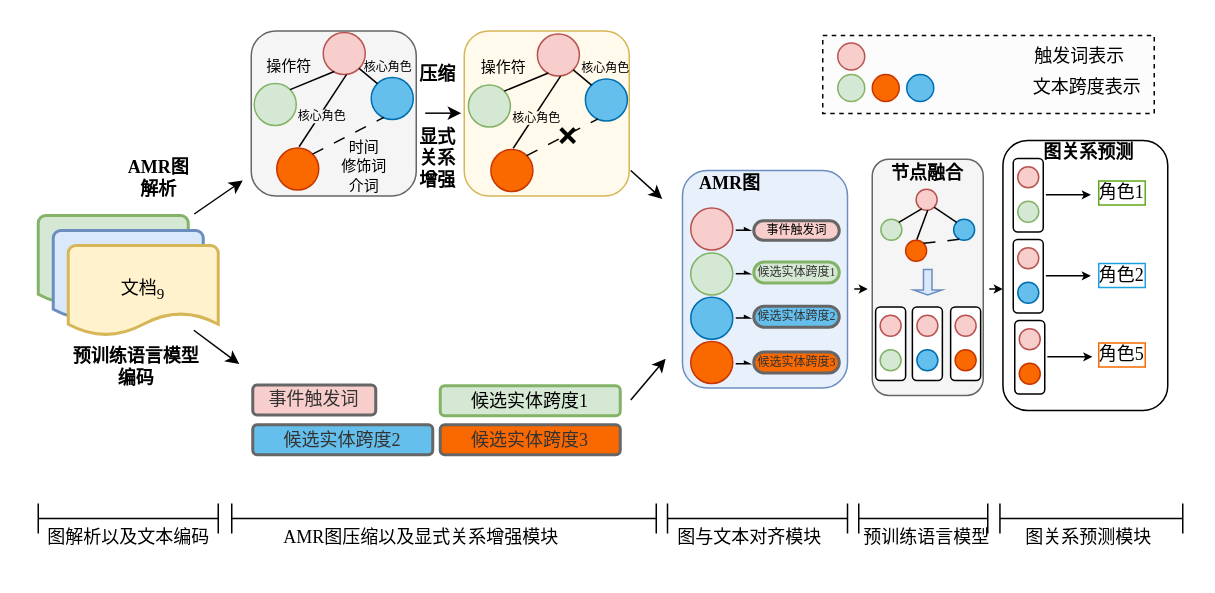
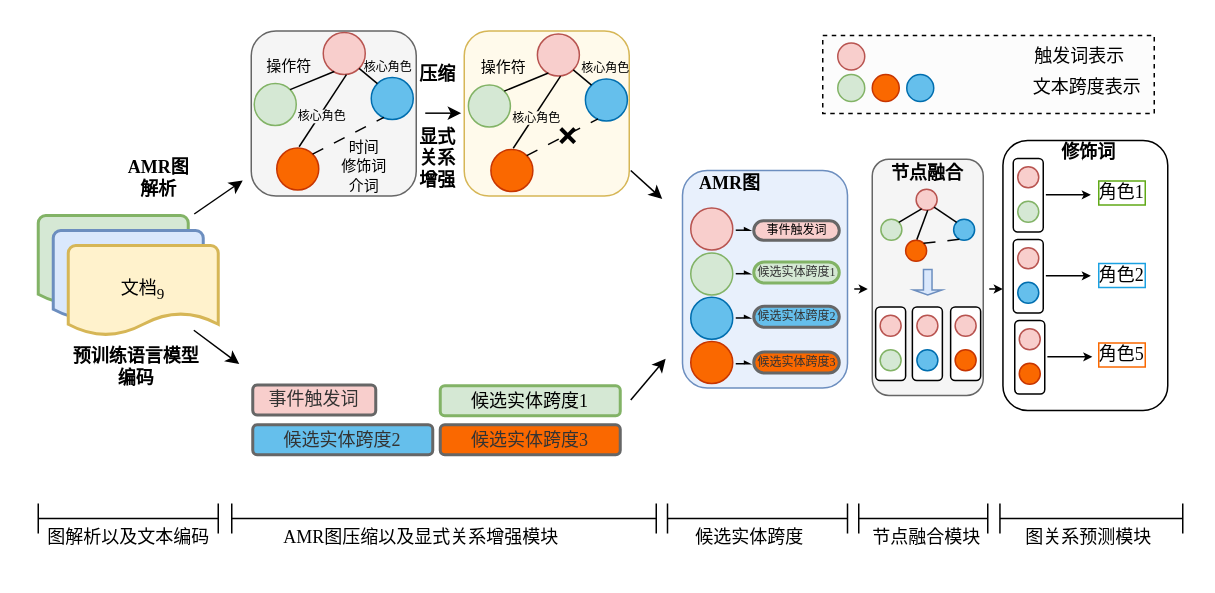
(1089, 152) -> (1089, 152)
(750, 538) -> (750, 538)
(927, 538) -> (927, 538)
